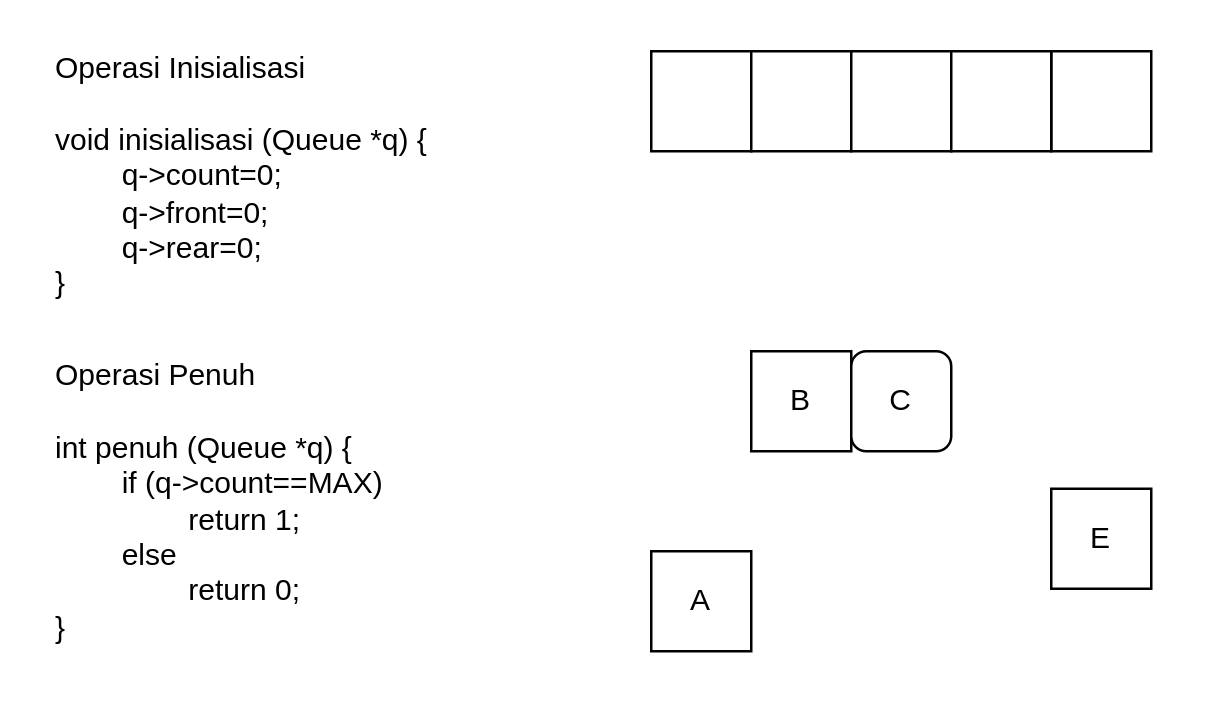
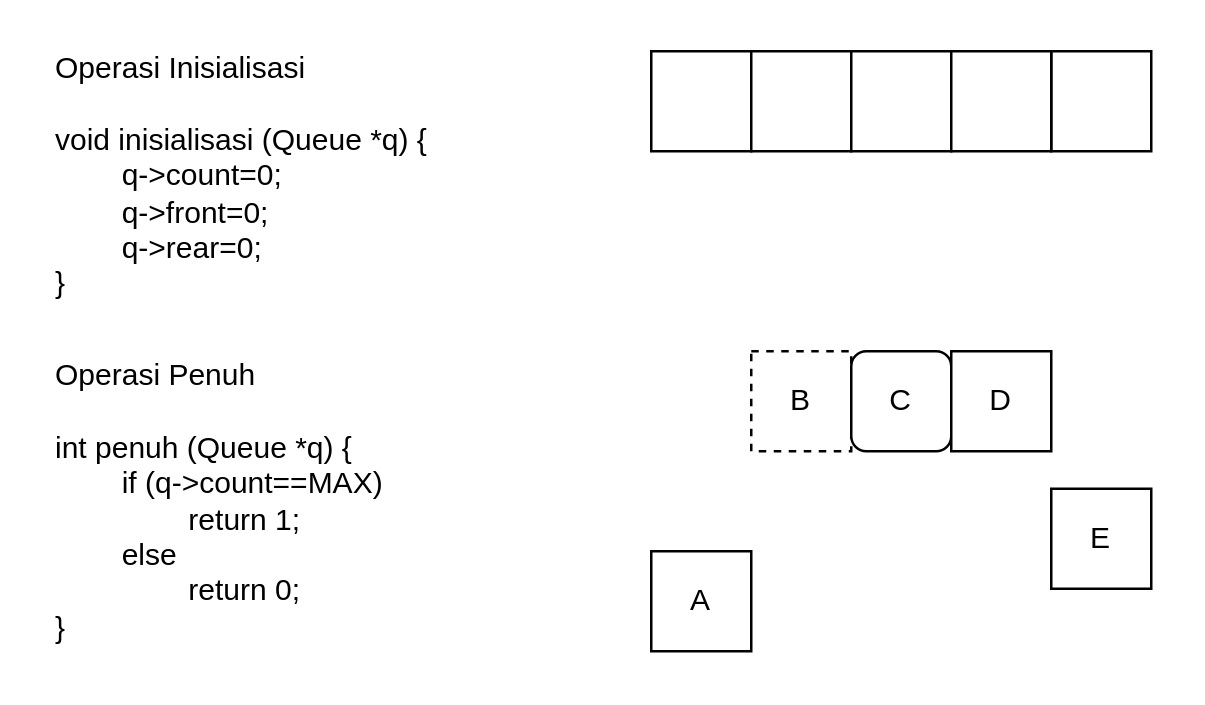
(801, 401) -> (801, 401)
none -> (1001, 401)
